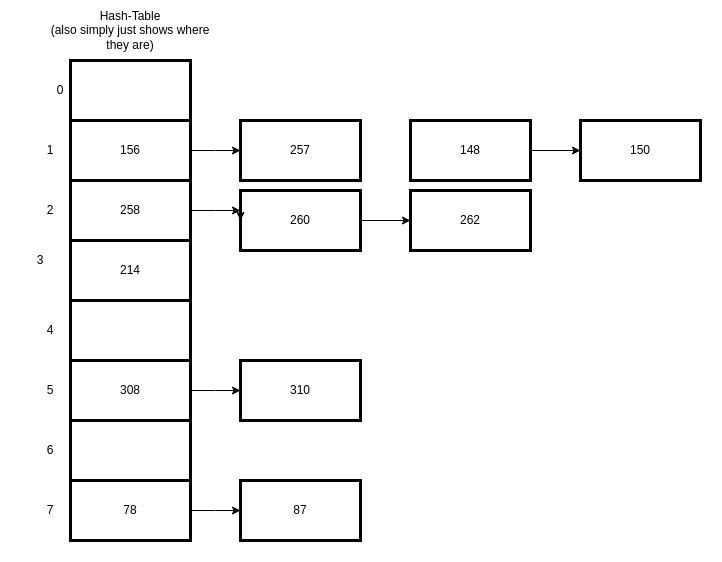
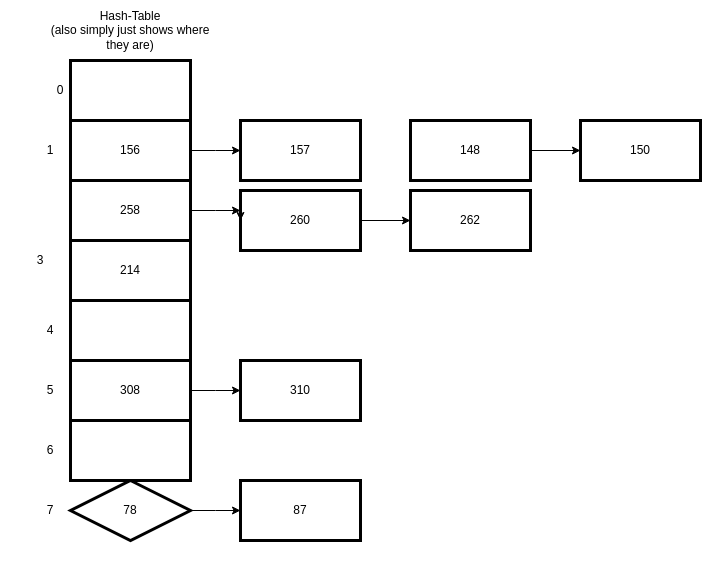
(301, 151) -> (301, 151)
(51, 211) -> none
(131, 511) -> (131, 511)
